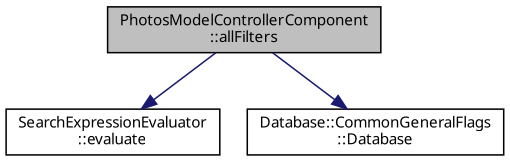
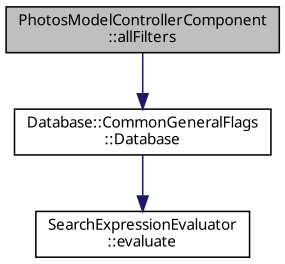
(185, 76) -> (143, 175)
